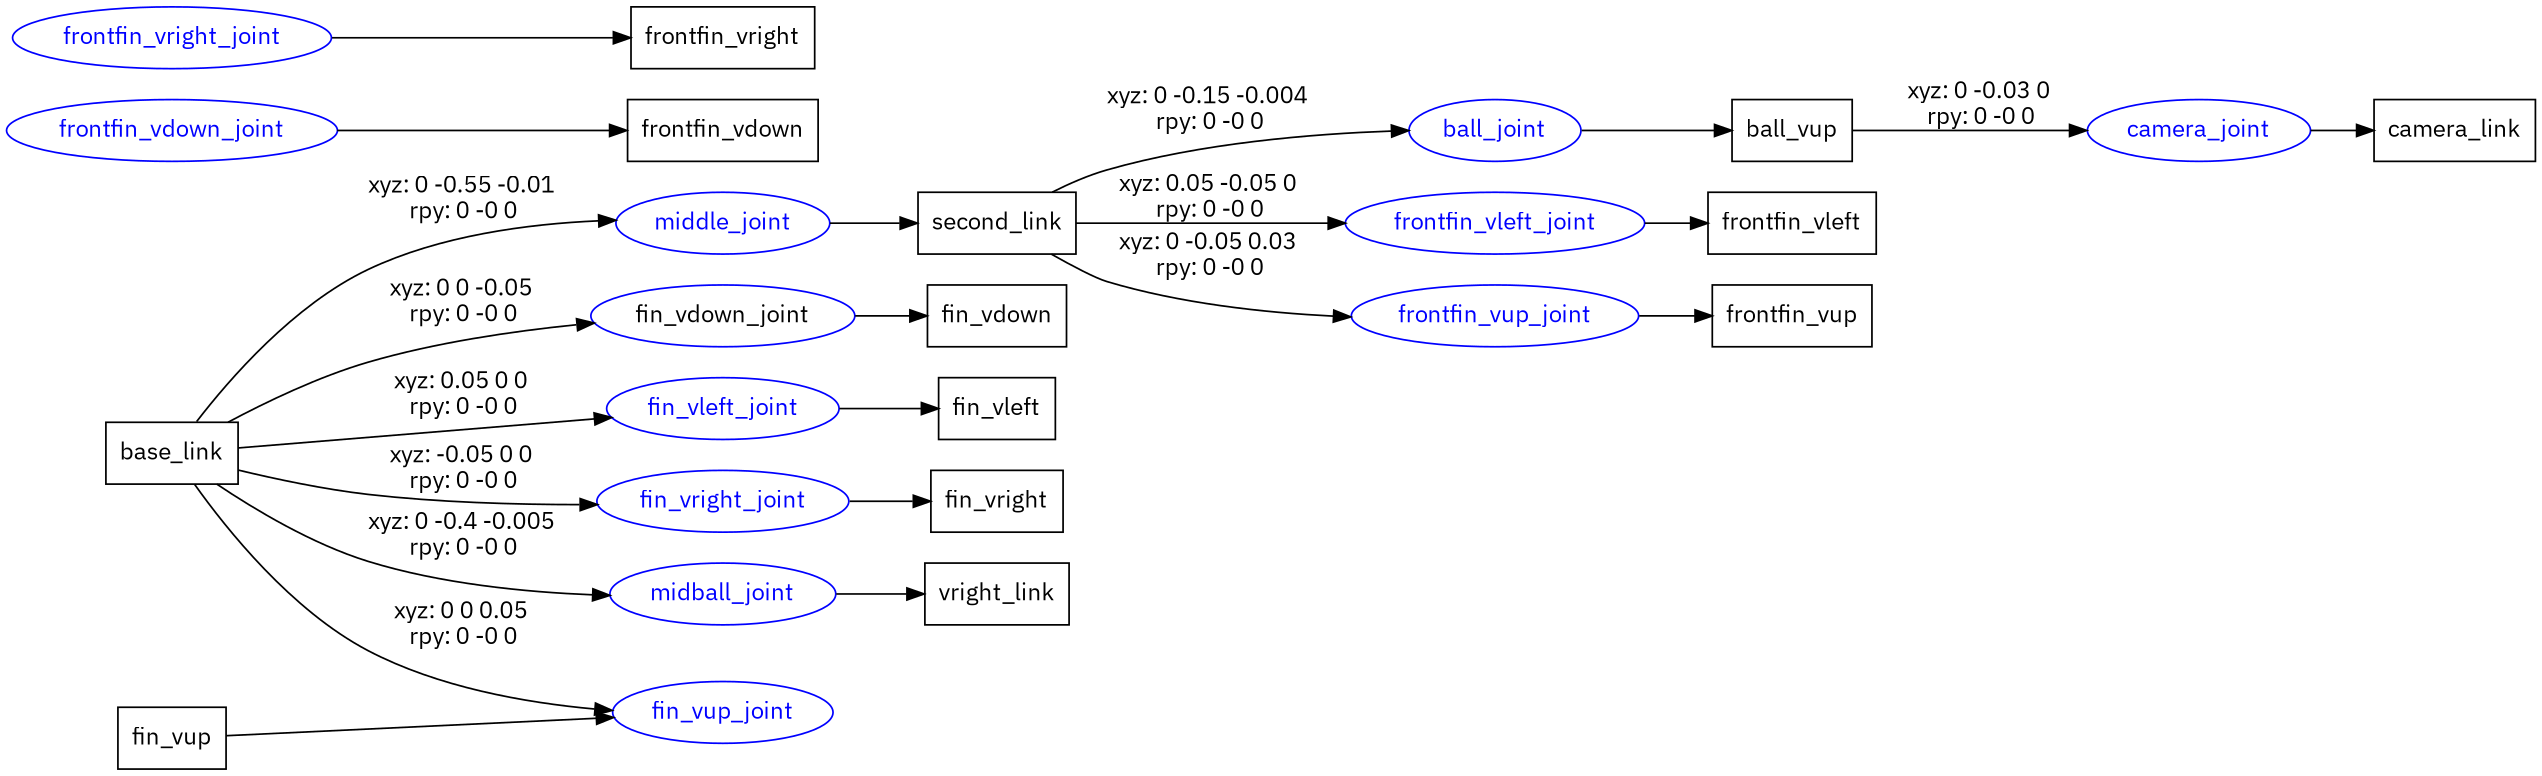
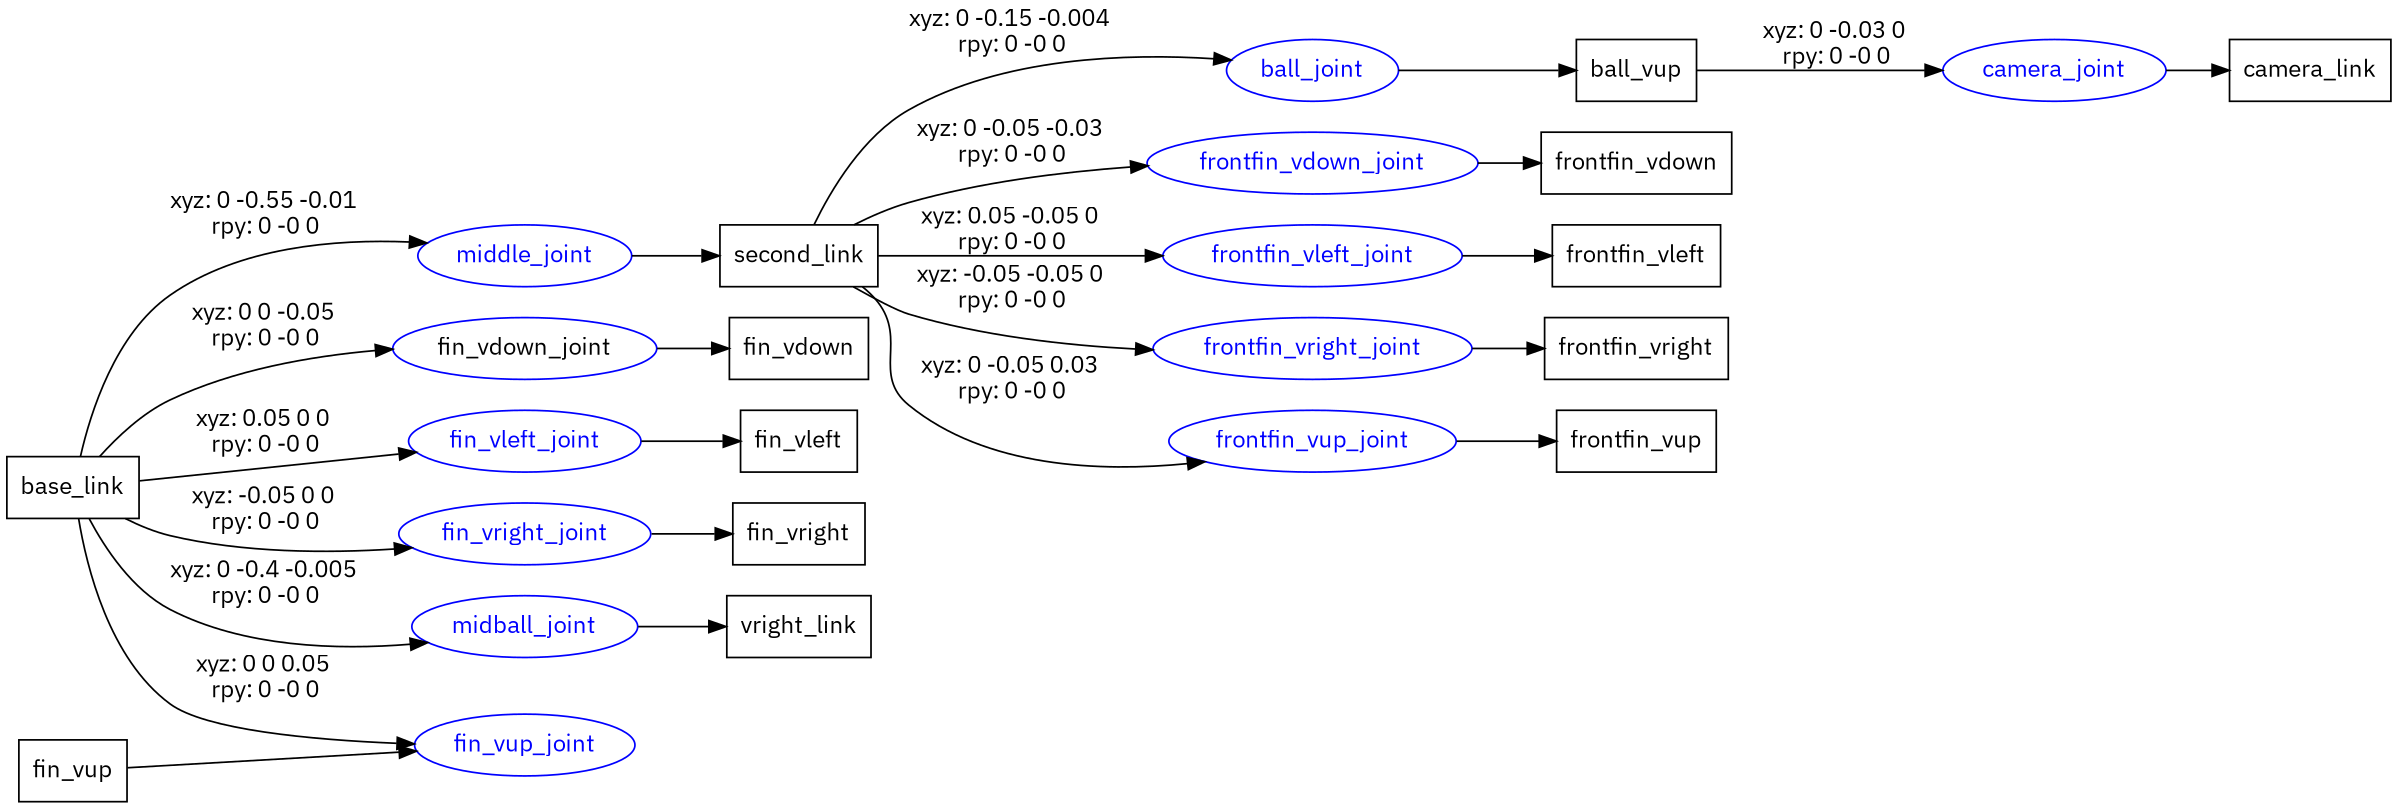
none -> (990, 184)
none -> (991, 333)
